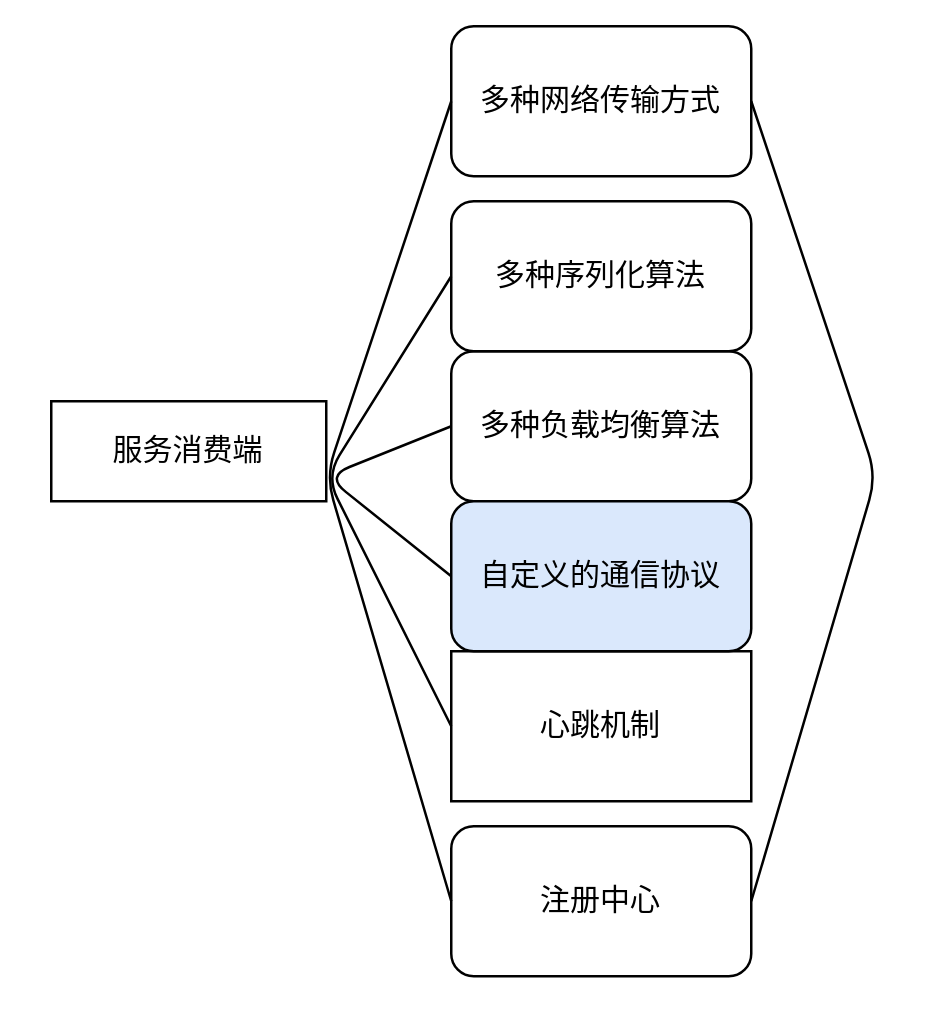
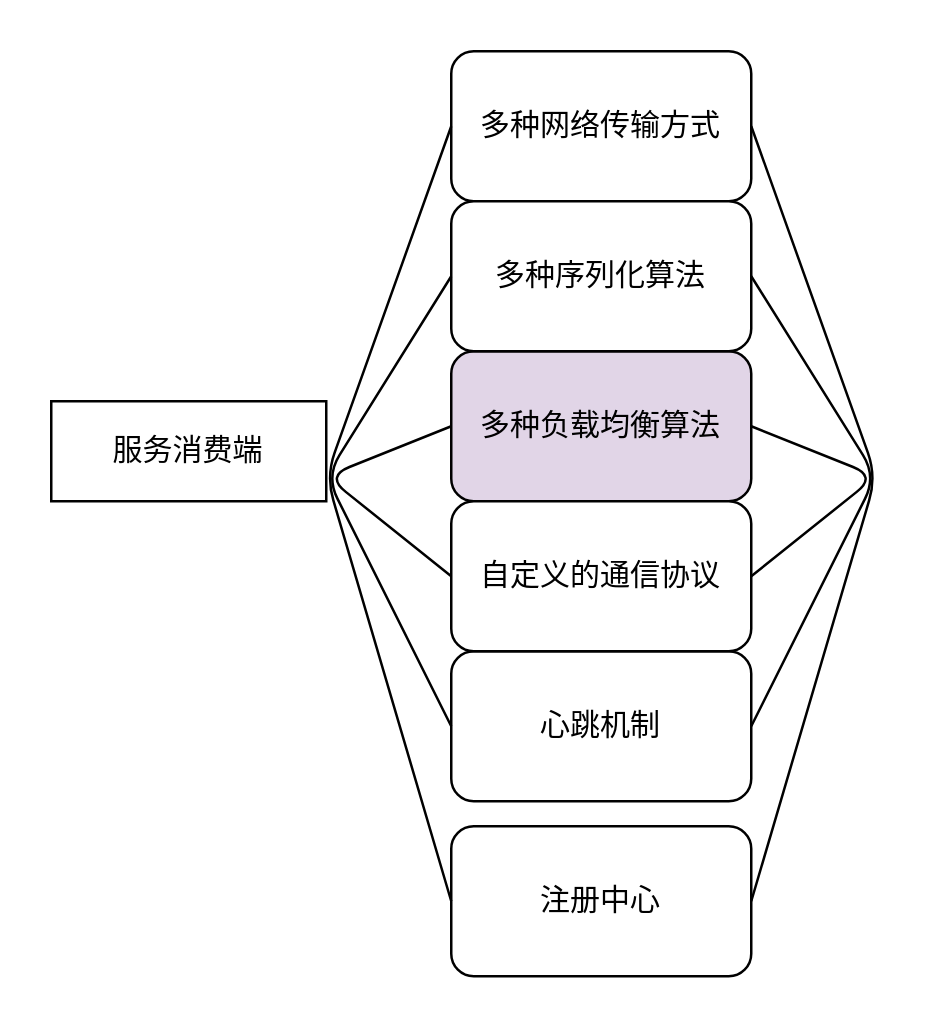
(601, 101) -> (601, 126)
(601, 426) -> (601, 426)
none -> (858, 491)
(601, 576) -> (601, 576)
none -> (808, 613)
(601, 726) -> (601, 726)
